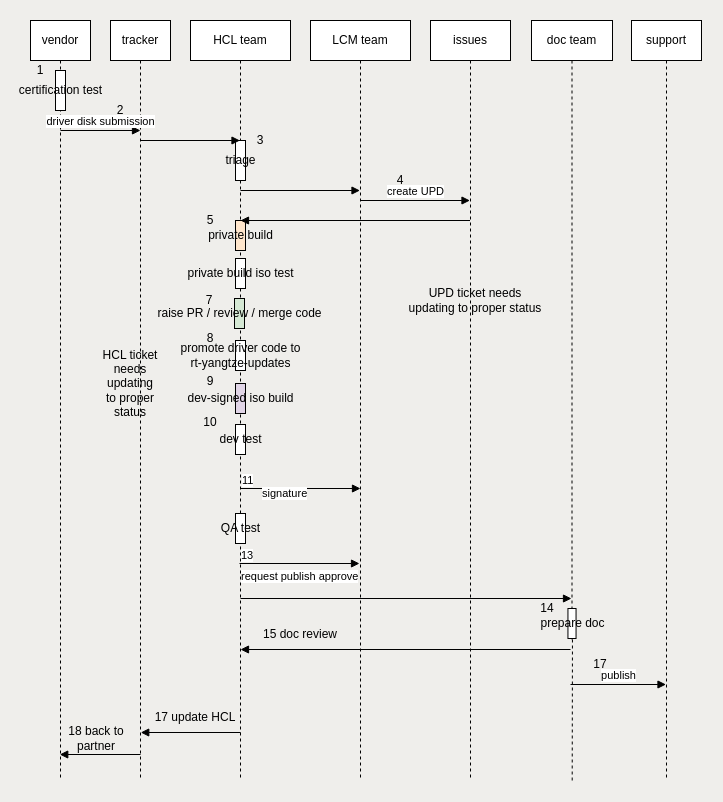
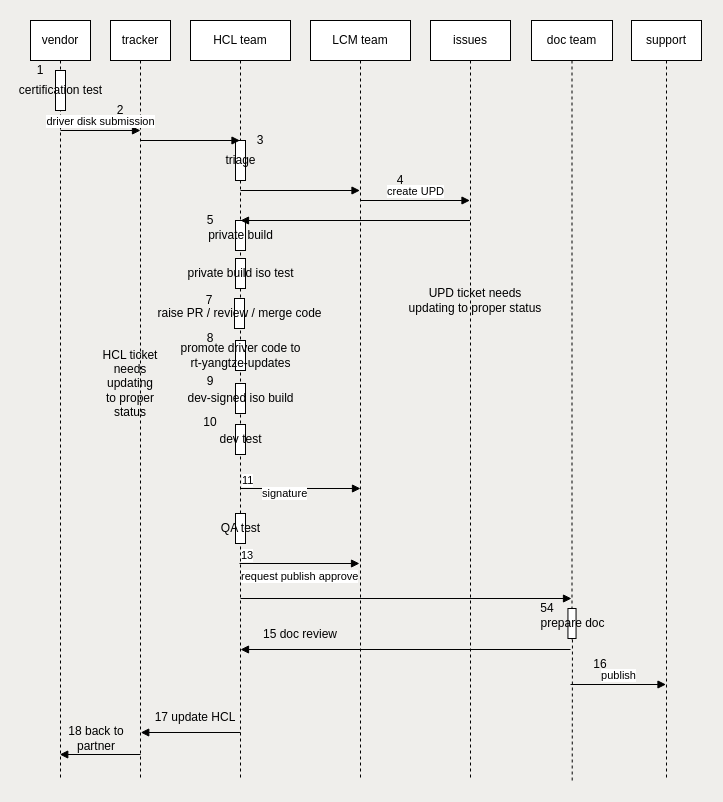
(241, 236) -> (241, 236)
(240, 314) -> (240, 314)
(241, 399) -> (241, 399)
(548, 609) -> (548, 609)
(601, 665) -> (601, 665)
